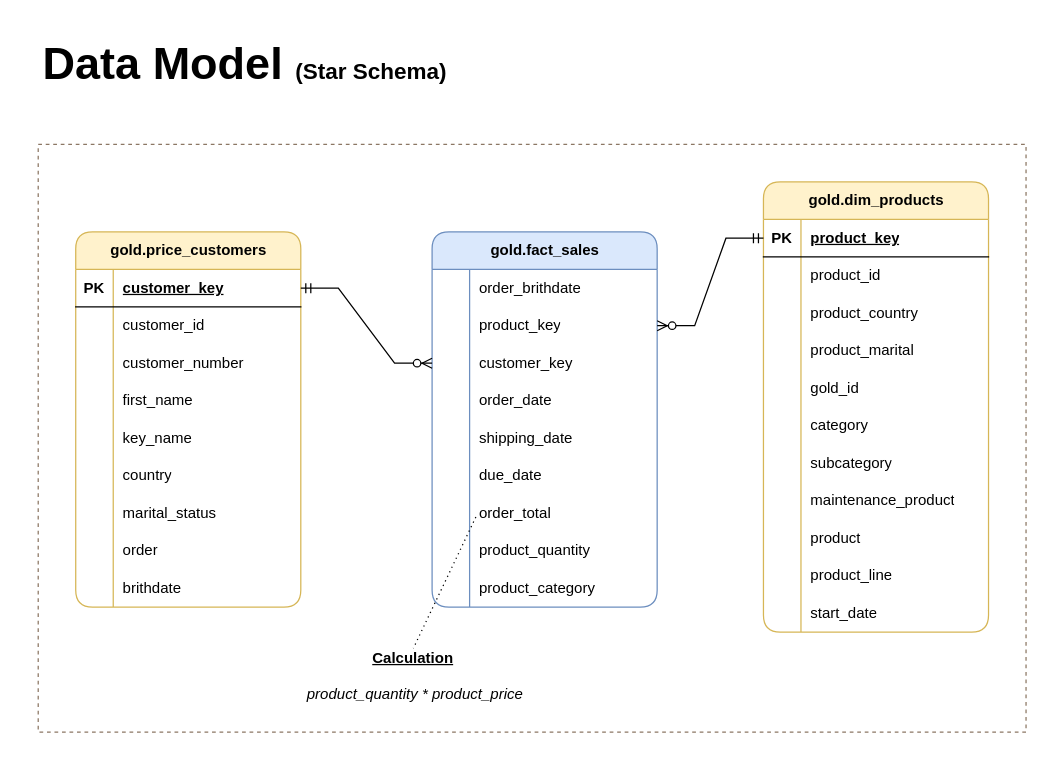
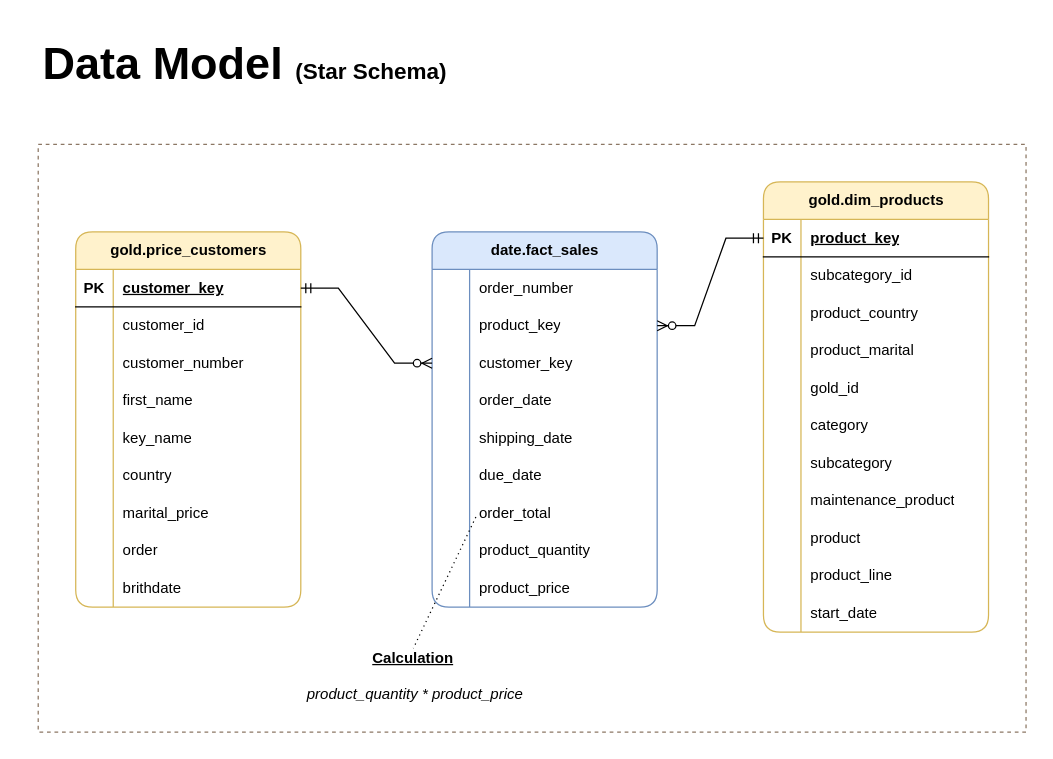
(545, 251) -> (545, 251)
(851, 276) -> (867, 276)
(540, 288) -> (530, 288)
(178, 513) -> (172, 513)
(547, 588) -> (532, 588)
